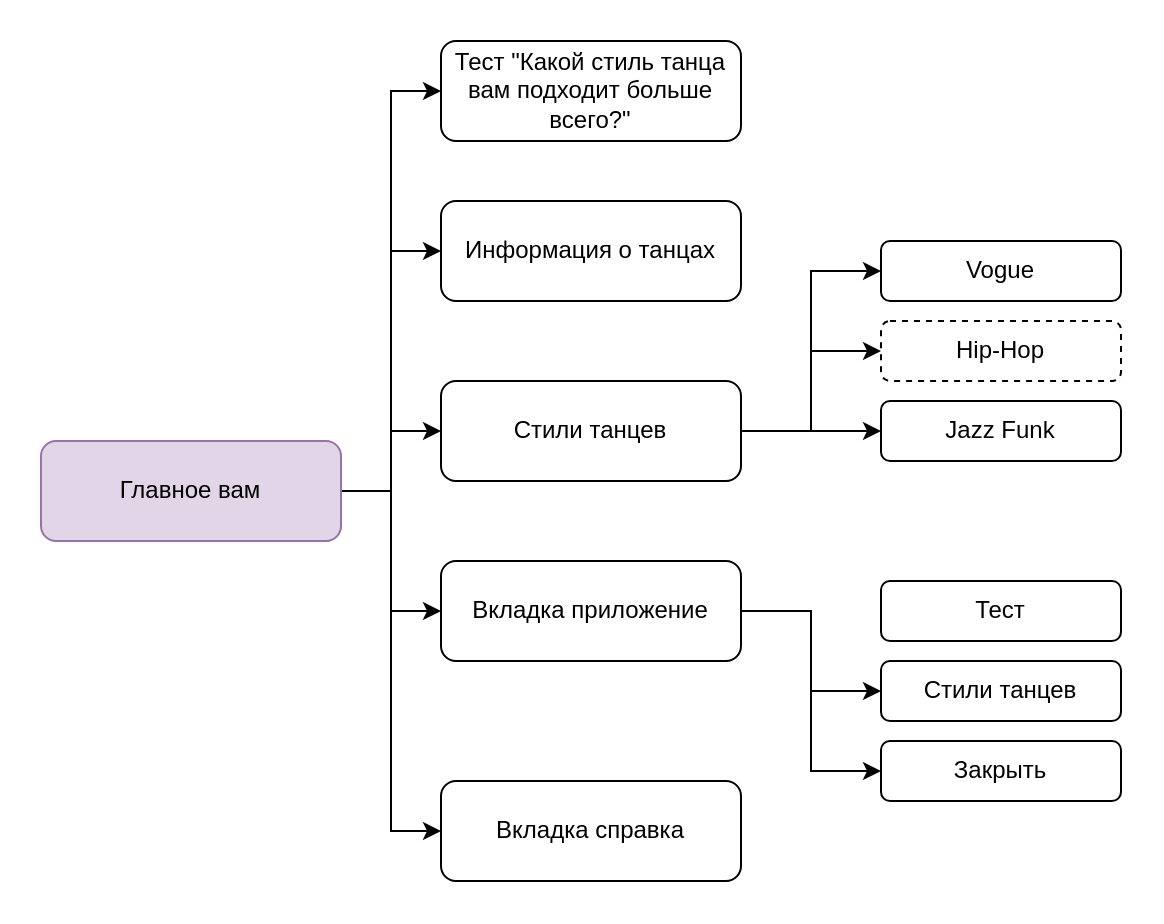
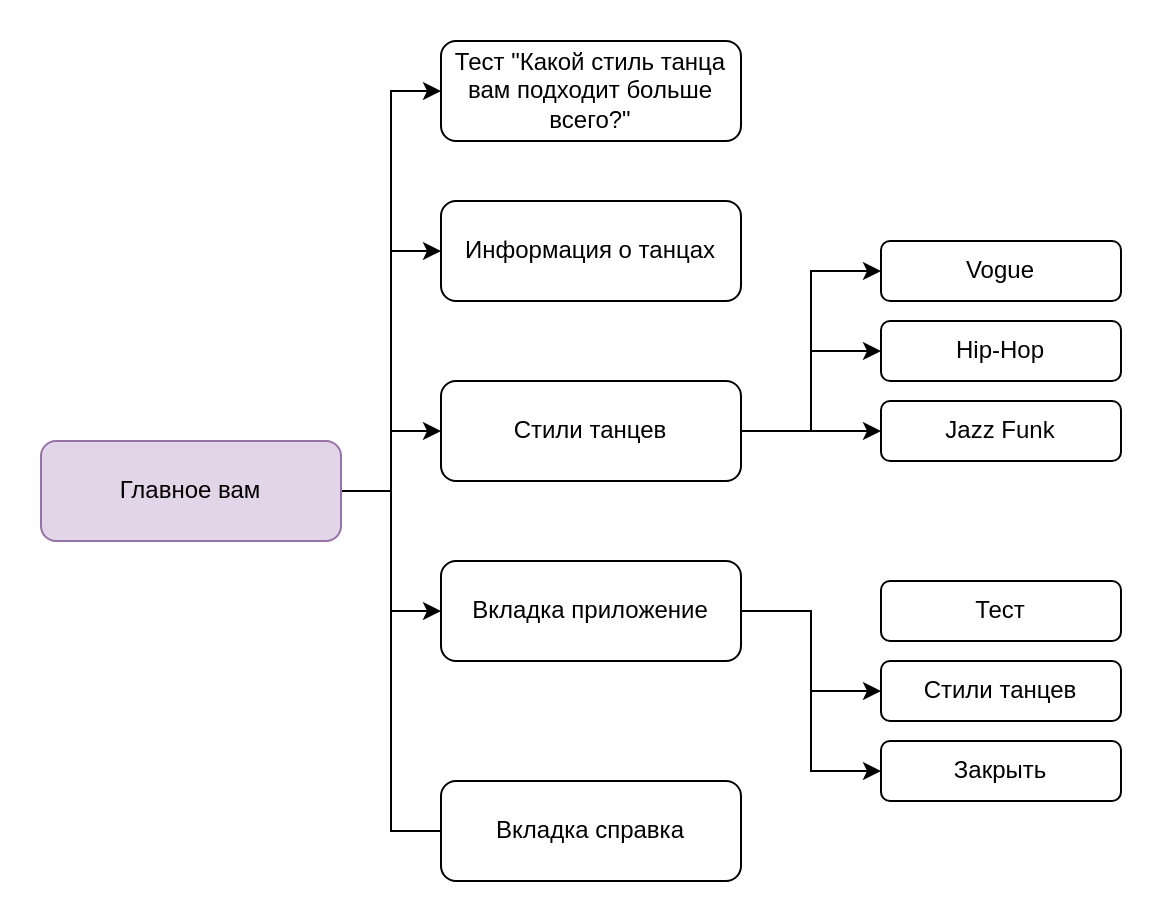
(1001, 351) -> (1001, 351)
(426, 831) -> (431, 831)
